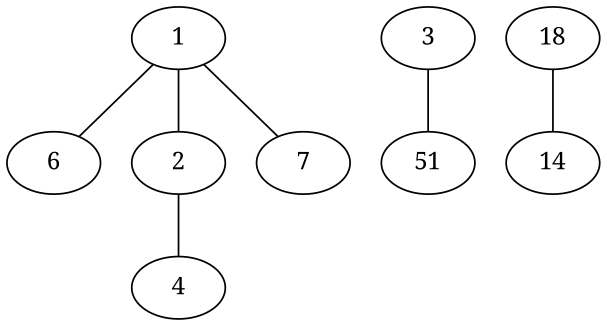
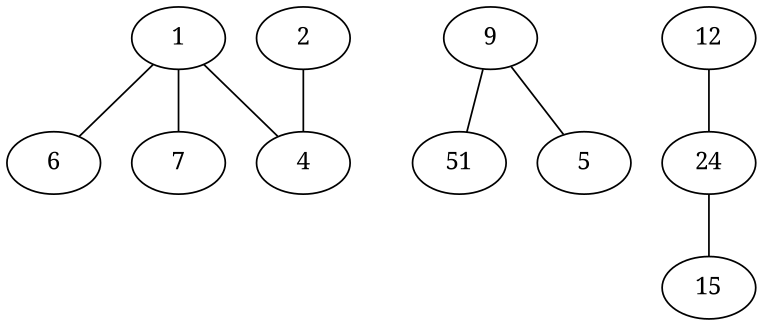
(428, 38) -> (491, 38)
(553, 38) -> (709, 38)
(179, 101) -> (241, 100)
(553, 163) -> (709, 163)
none -> (584, 163)
none -> (709, 288)
